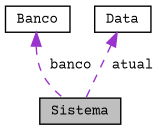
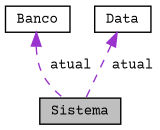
(67, 65) -> (67, 65)
